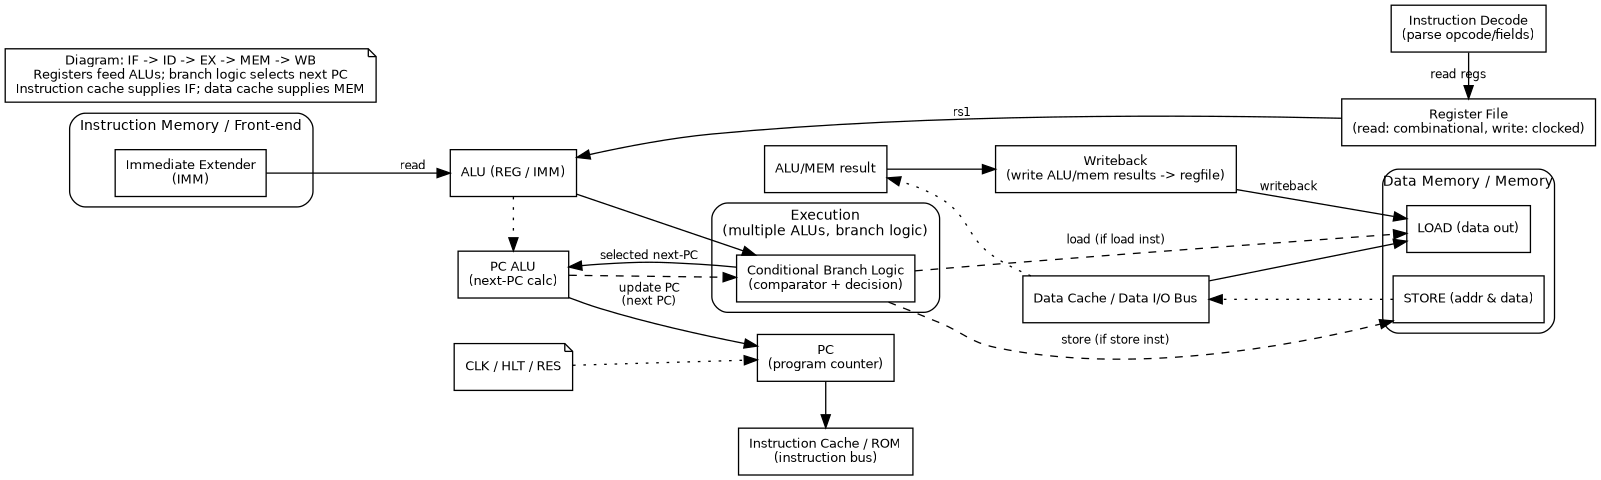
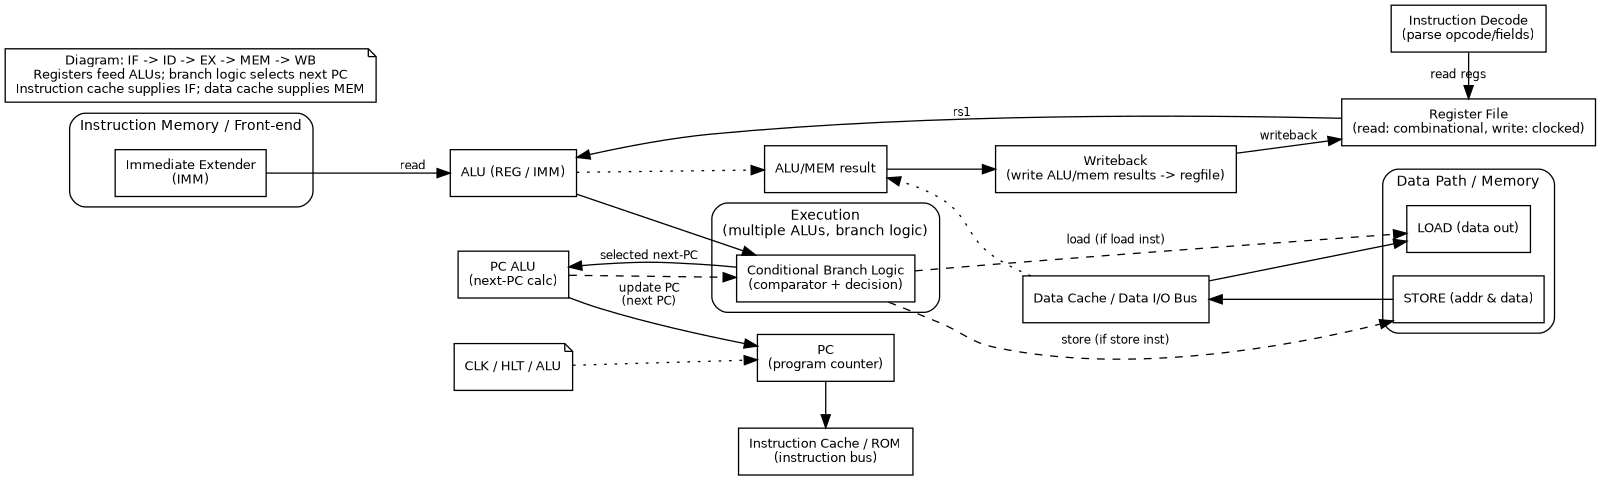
(1469, 182) -> (1469, 182)
(1315, 203) -> (1282, 147)
(513, 217) -> (664, 171)
(1308, 299) -> (1308, 299)
(513, 367) -> (513, 367)
